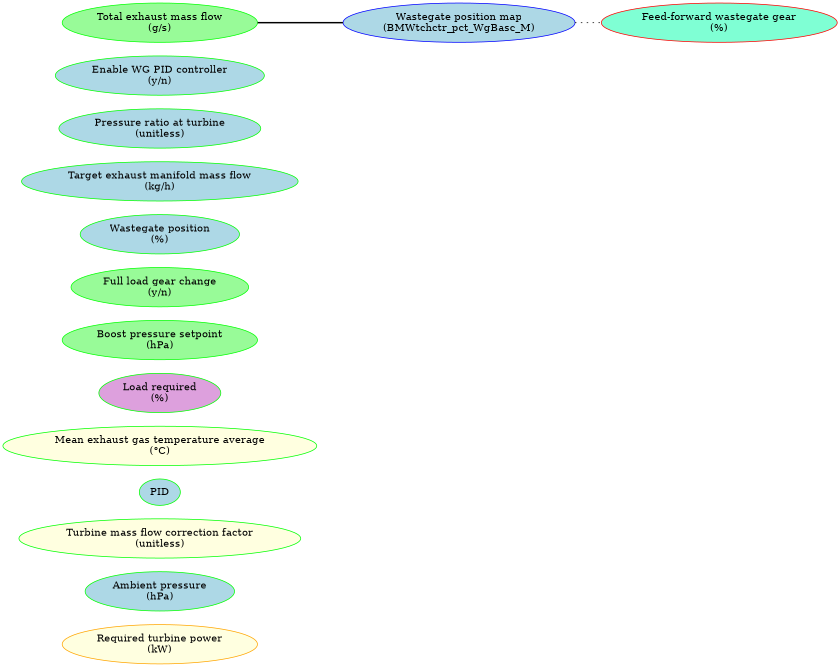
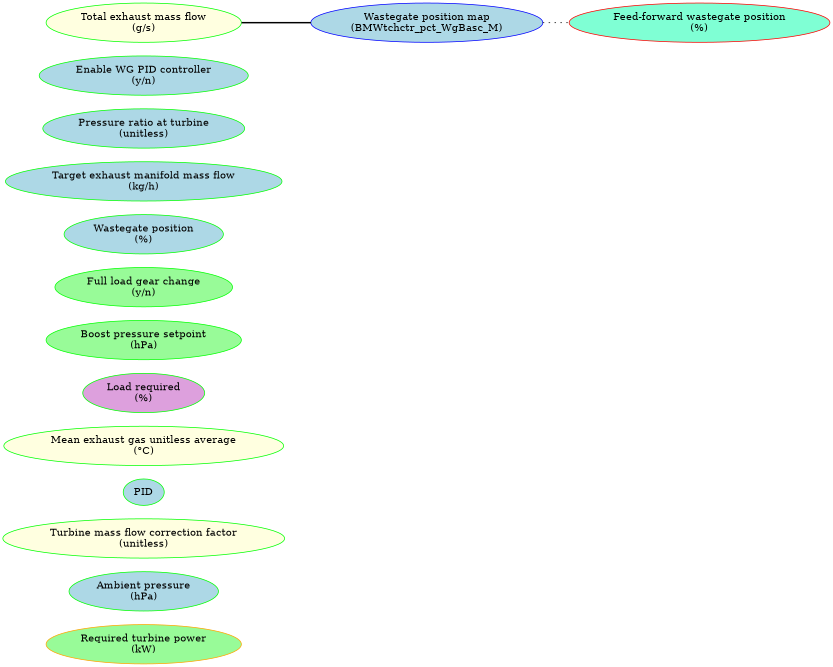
(160, 23) -> (144, 23)
(719, 23) -> (700, 23)
(160, 446) -> (144, 446)
(160, 644) -> (144, 644)
